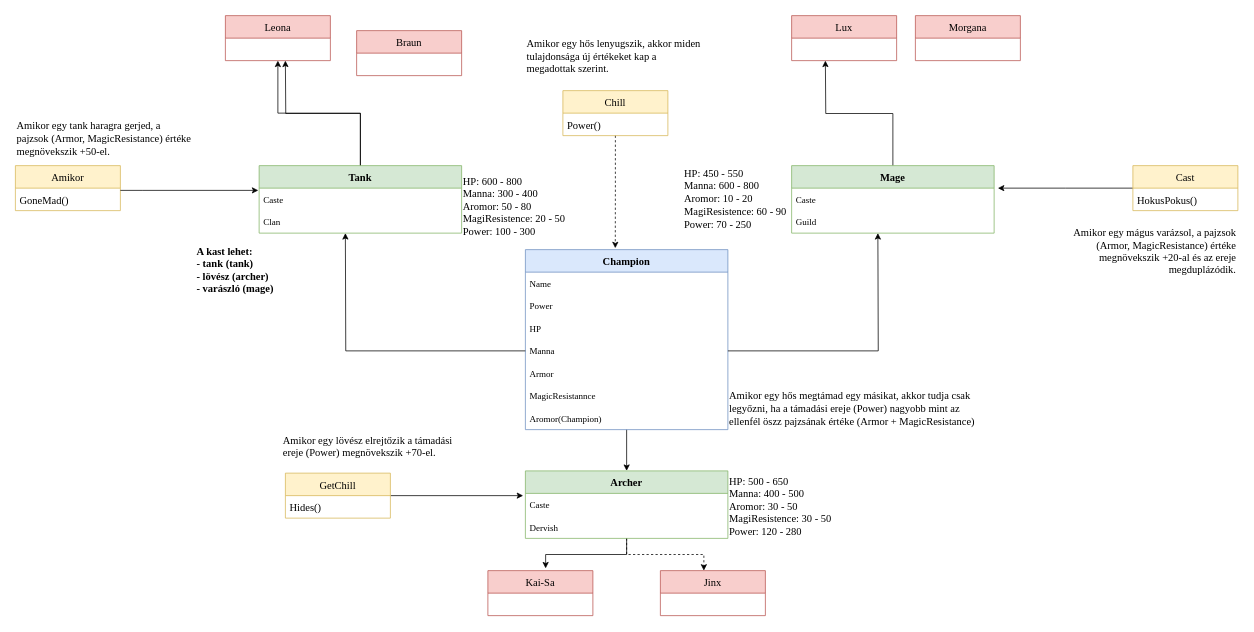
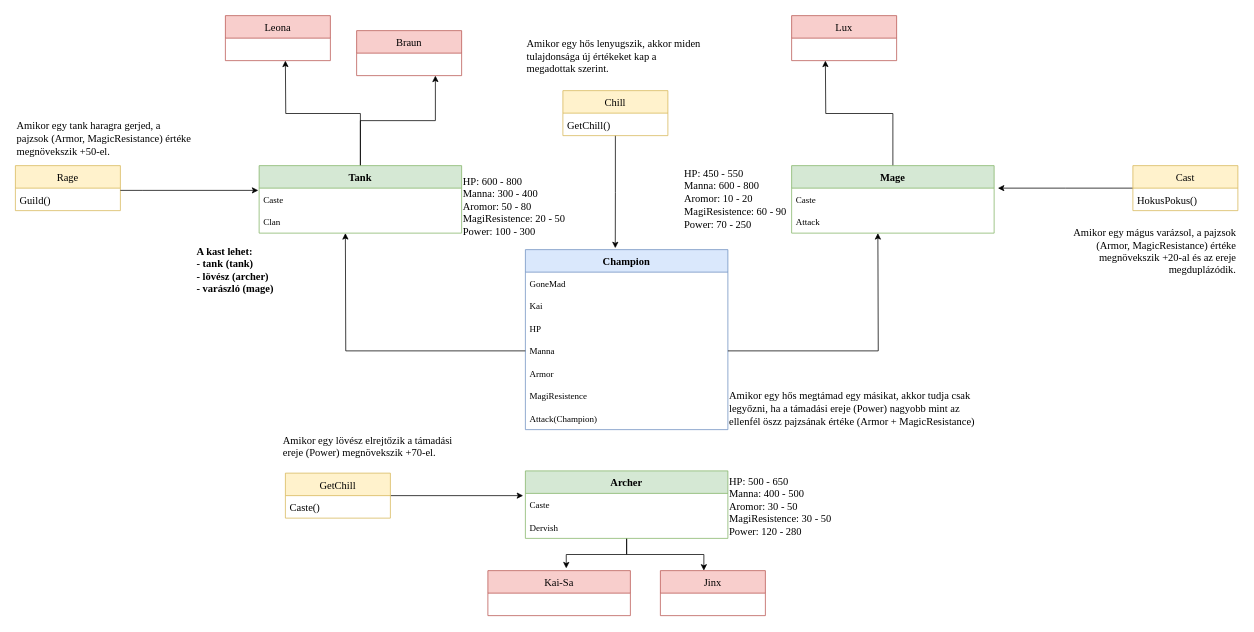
(968, 38) -> none
(278, 67) -> (418, 120)
(588, 125) -> (592, 125)
(68, 177) -> (68, 177)
(615, 189) -> (615, 189)
(46, 200) -> (37, 200)
(806, 222) -> (811, 222)
(540, 284) -> (547, 284)
(542, 306) -> (536, 306)
(567, 396) -> (562, 396)
(569, 419) -> (569, 419)
(627, 449) -> none
(309, 507) -> (310, 507)
(671, 554) -> (671, 554)
(540, 593) -> (559, 593)
